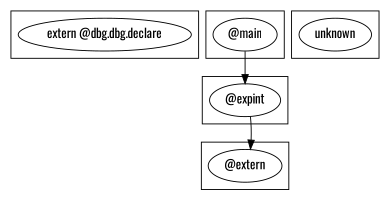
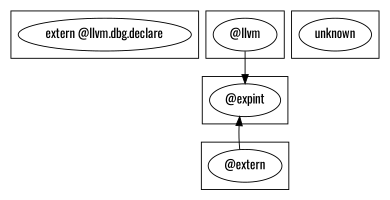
(105, 35) -> (105, 35)
(245, 35) -> (245, 35)
(251, 129) -> (239, 136)
